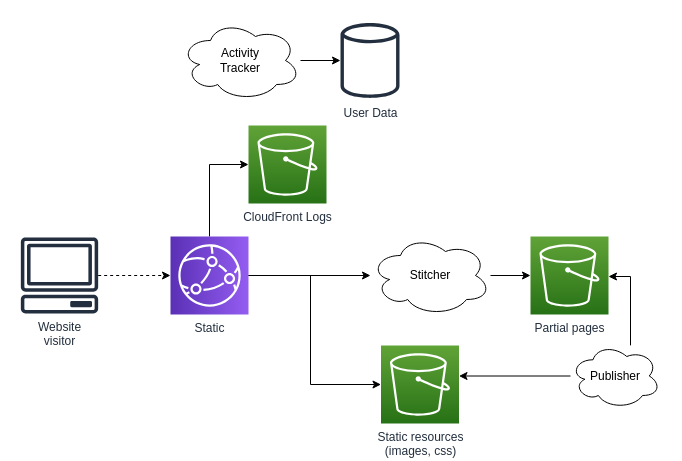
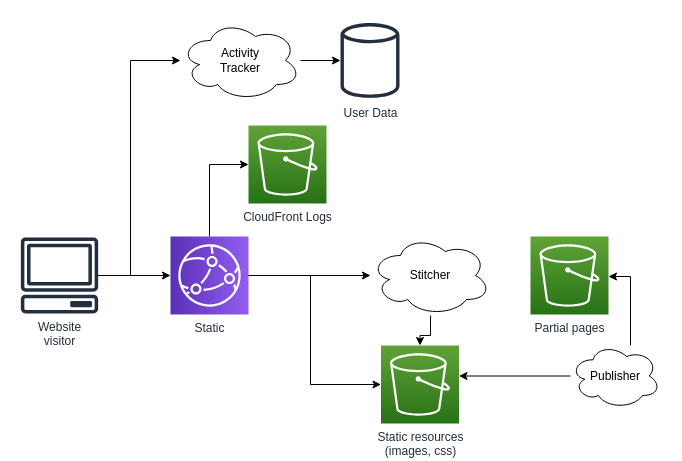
none -> (131, 146)
(147, 276) -> (147, 276)
(507, 276) -> (431, 332)
